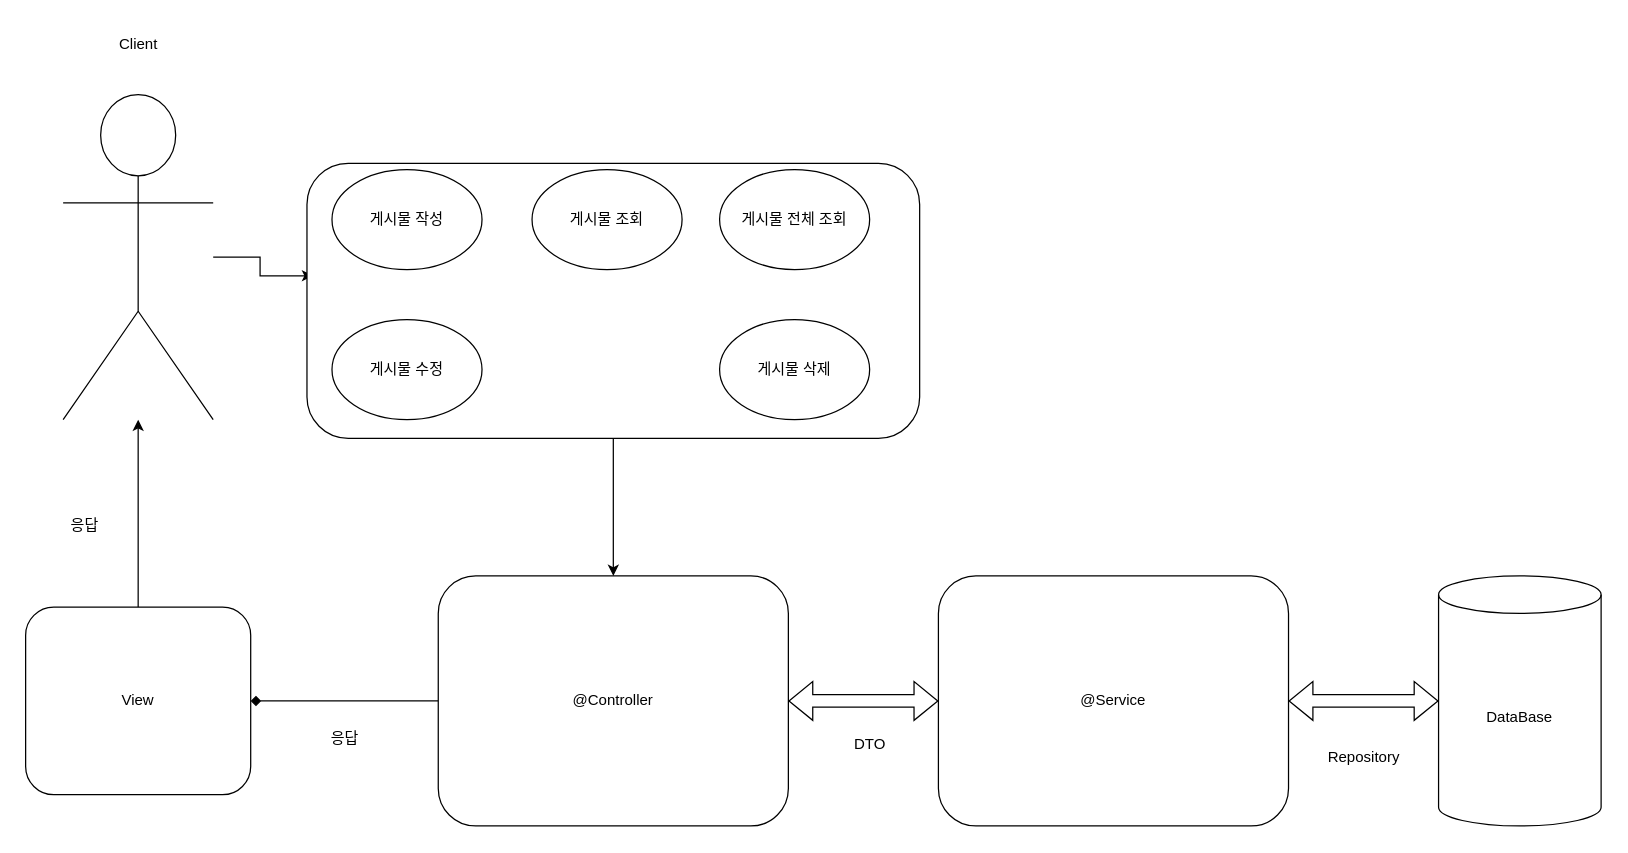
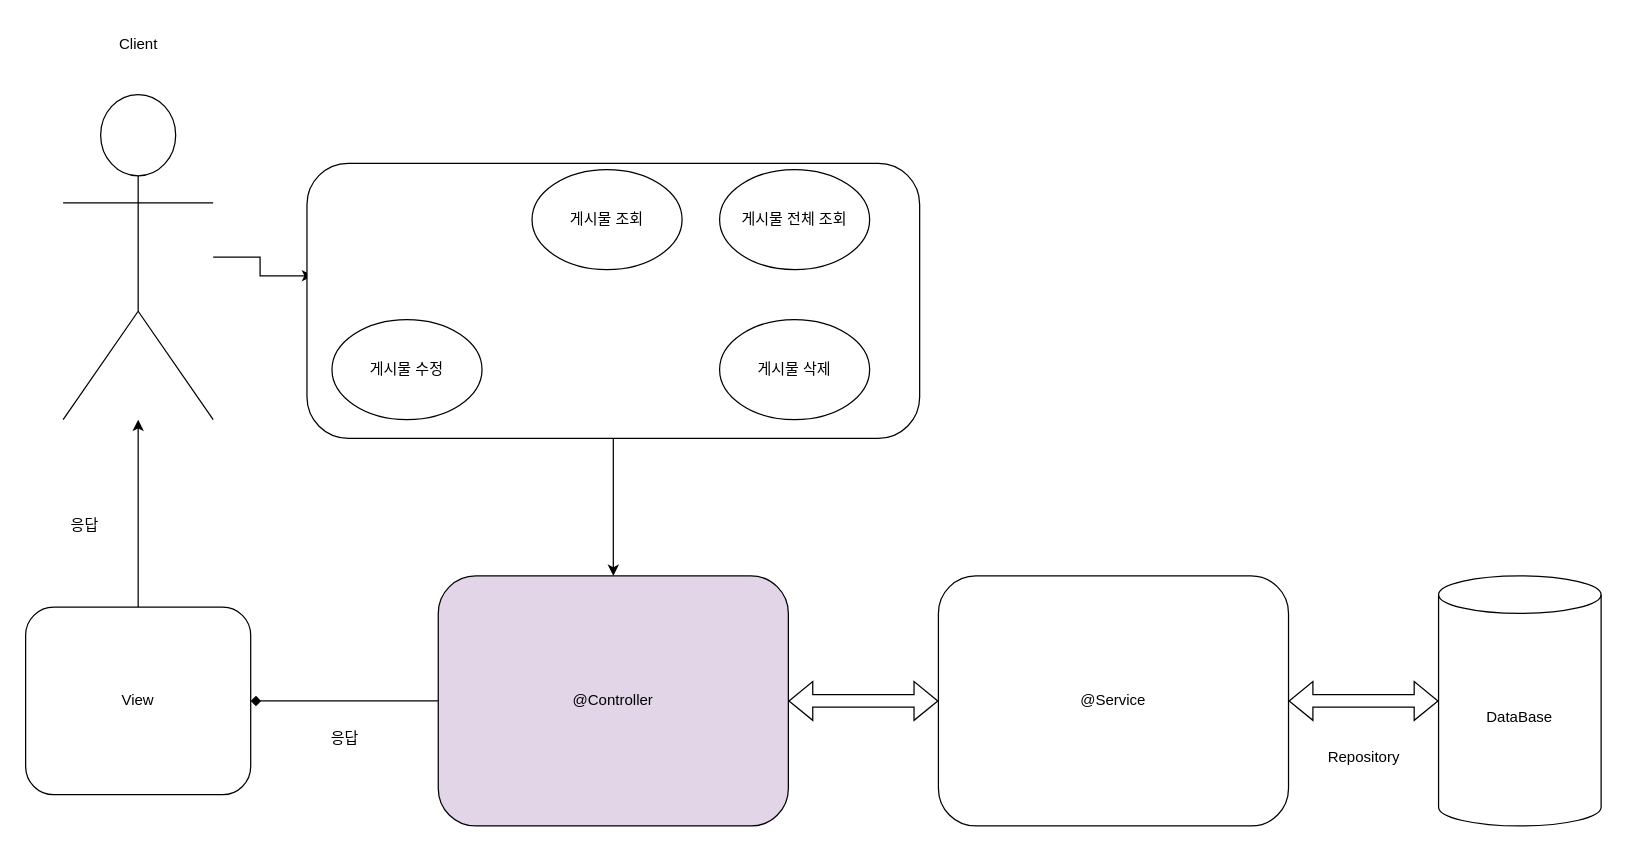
(407, 219) -> none
(613, 701) -> (613, 701)
(869, 744) -> none
